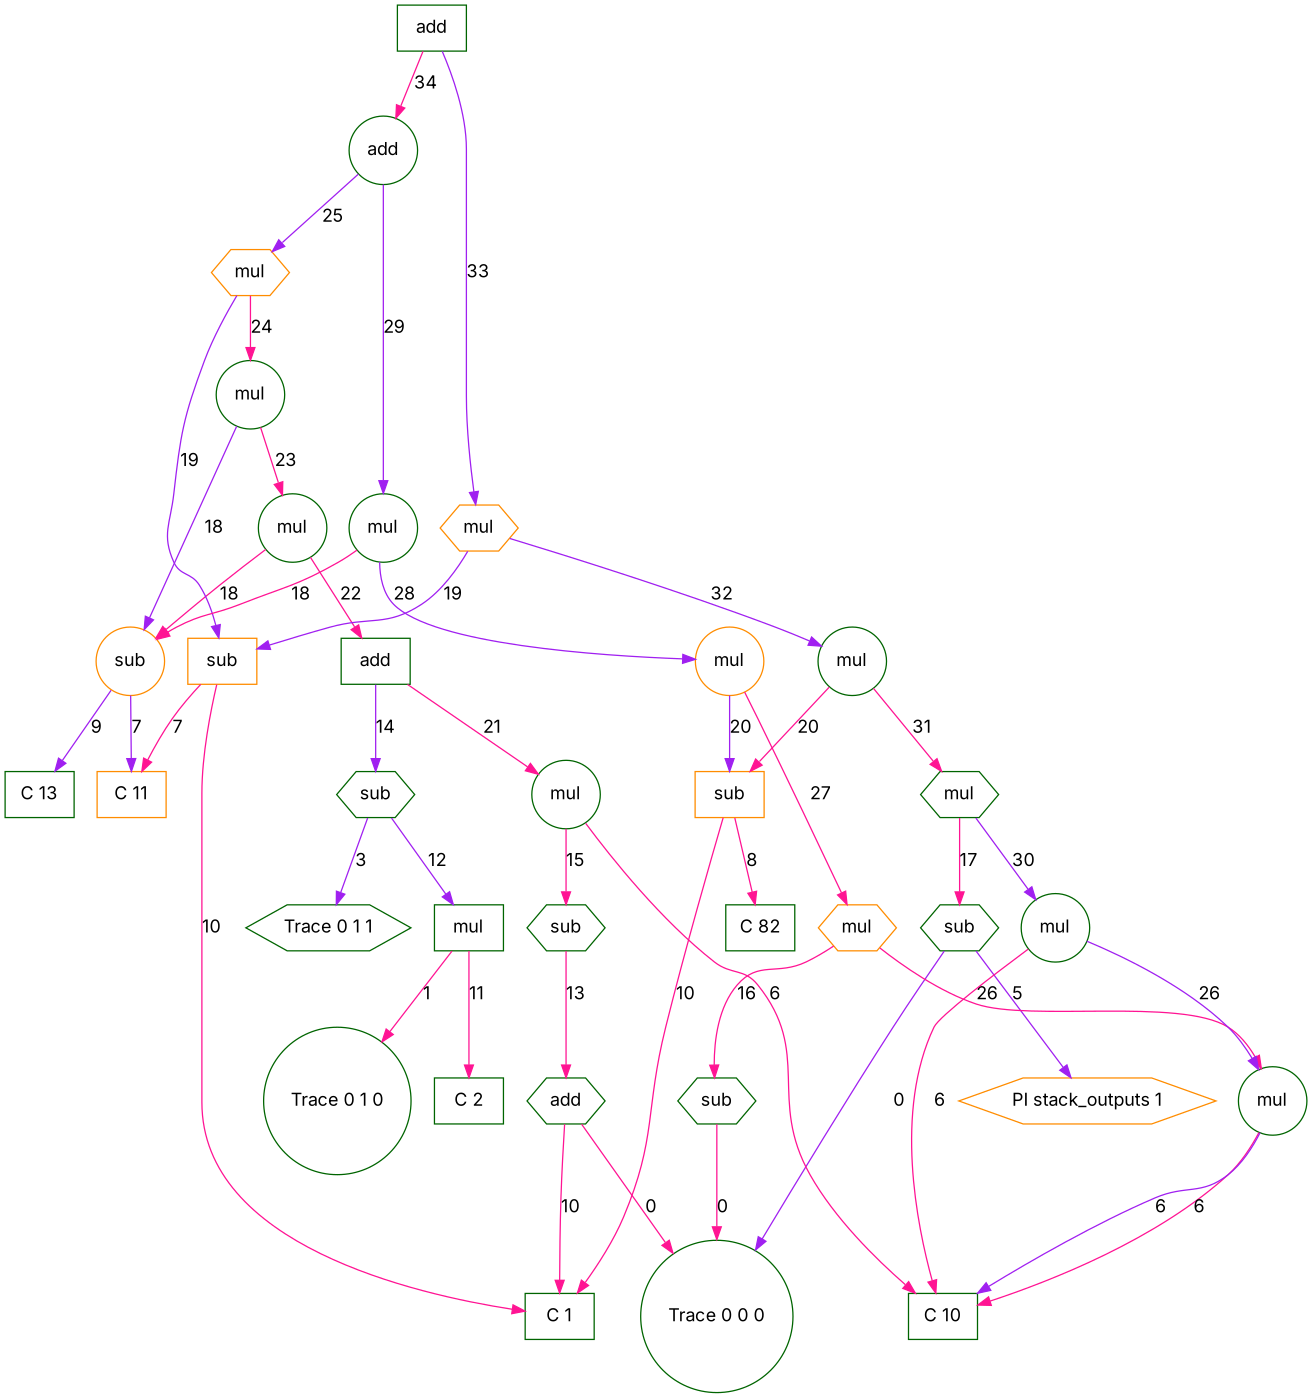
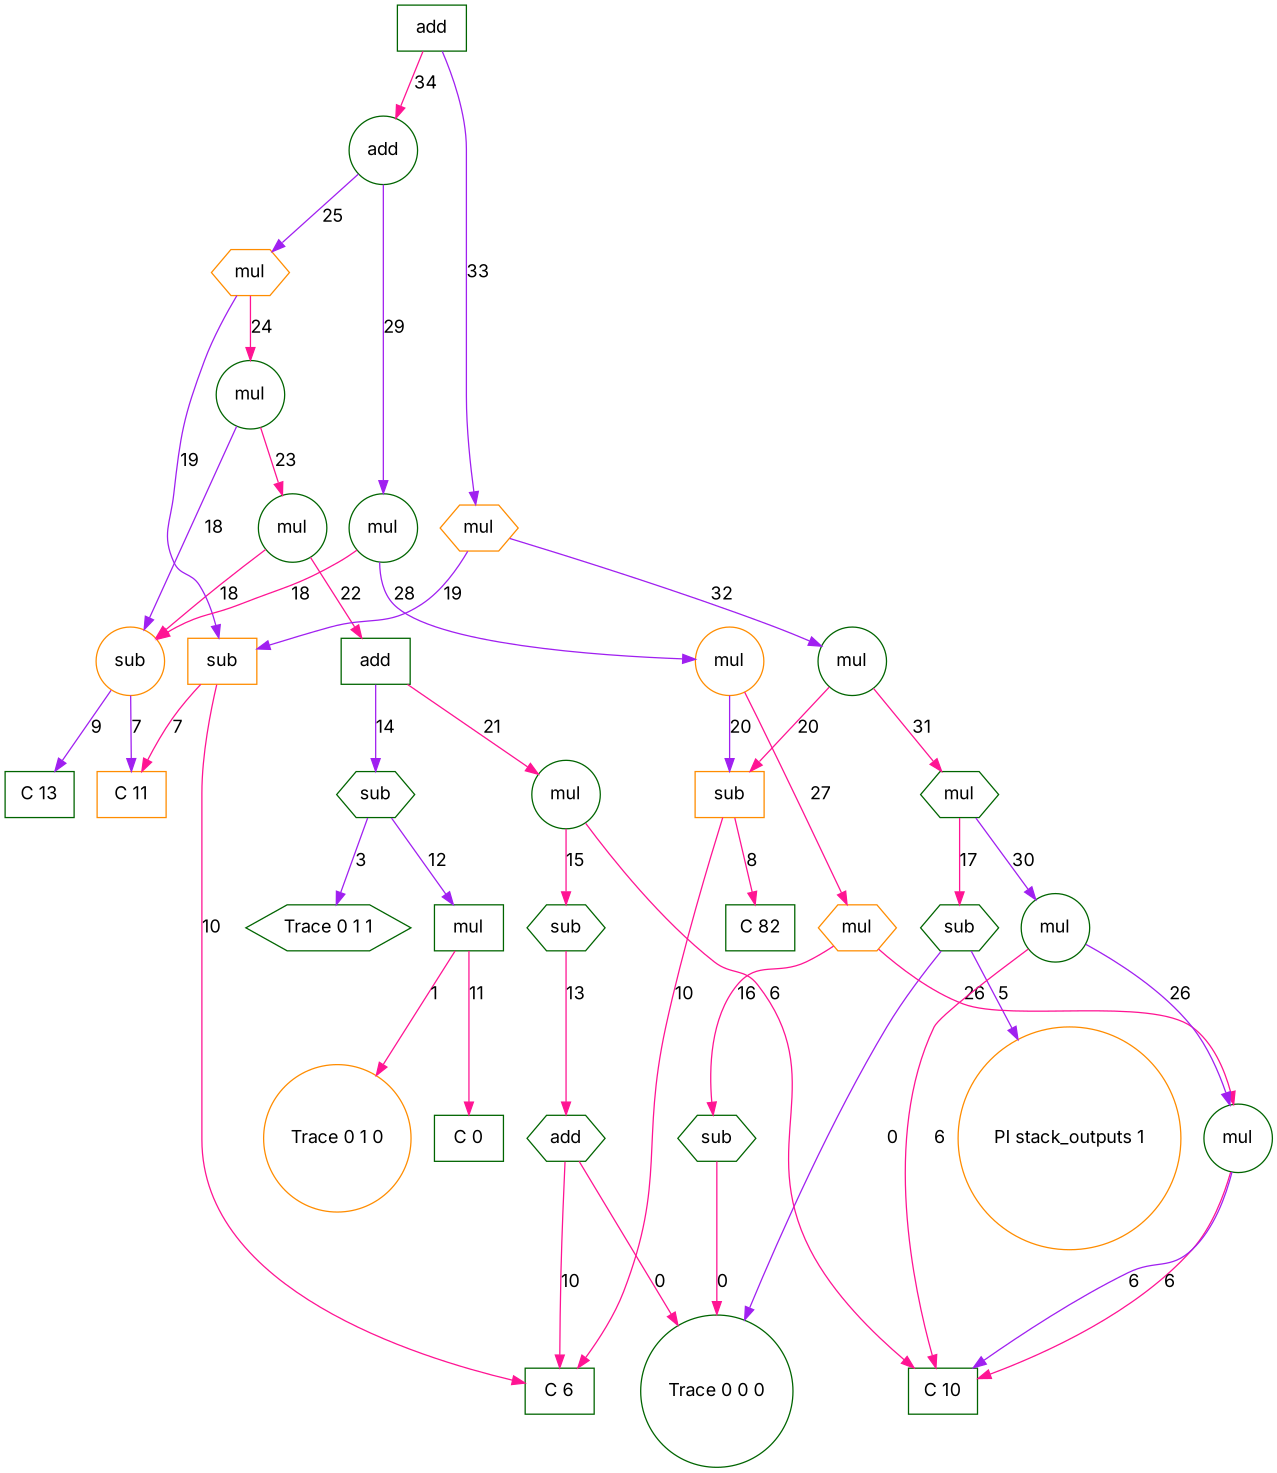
(337, 1101) -> (337, 1138)
(469, 1101) -> (469, 1138)
(1087, 1101) -> (1070, 1138)
(560, 1317) -> (560, 1391)
